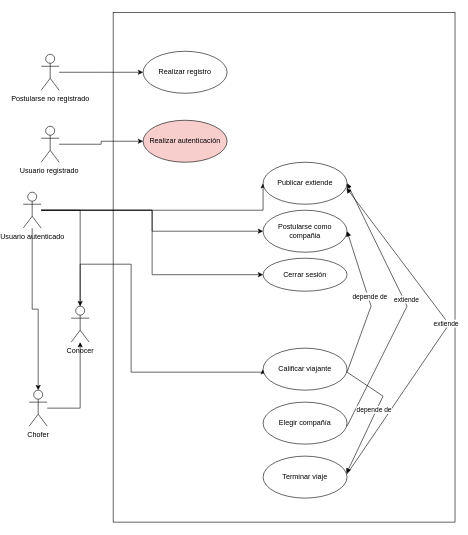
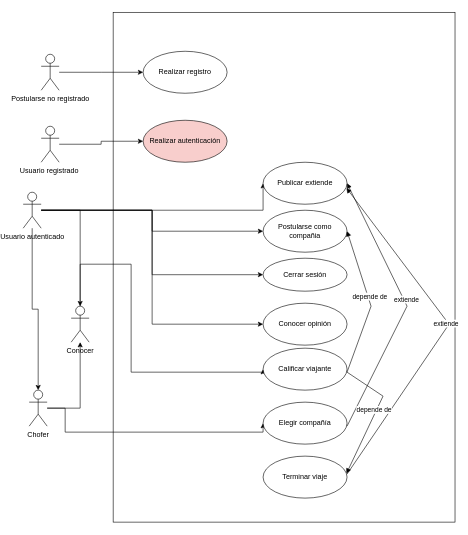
none -> (257, 324)
none -> (305, 324)
none -> (65, 431)
